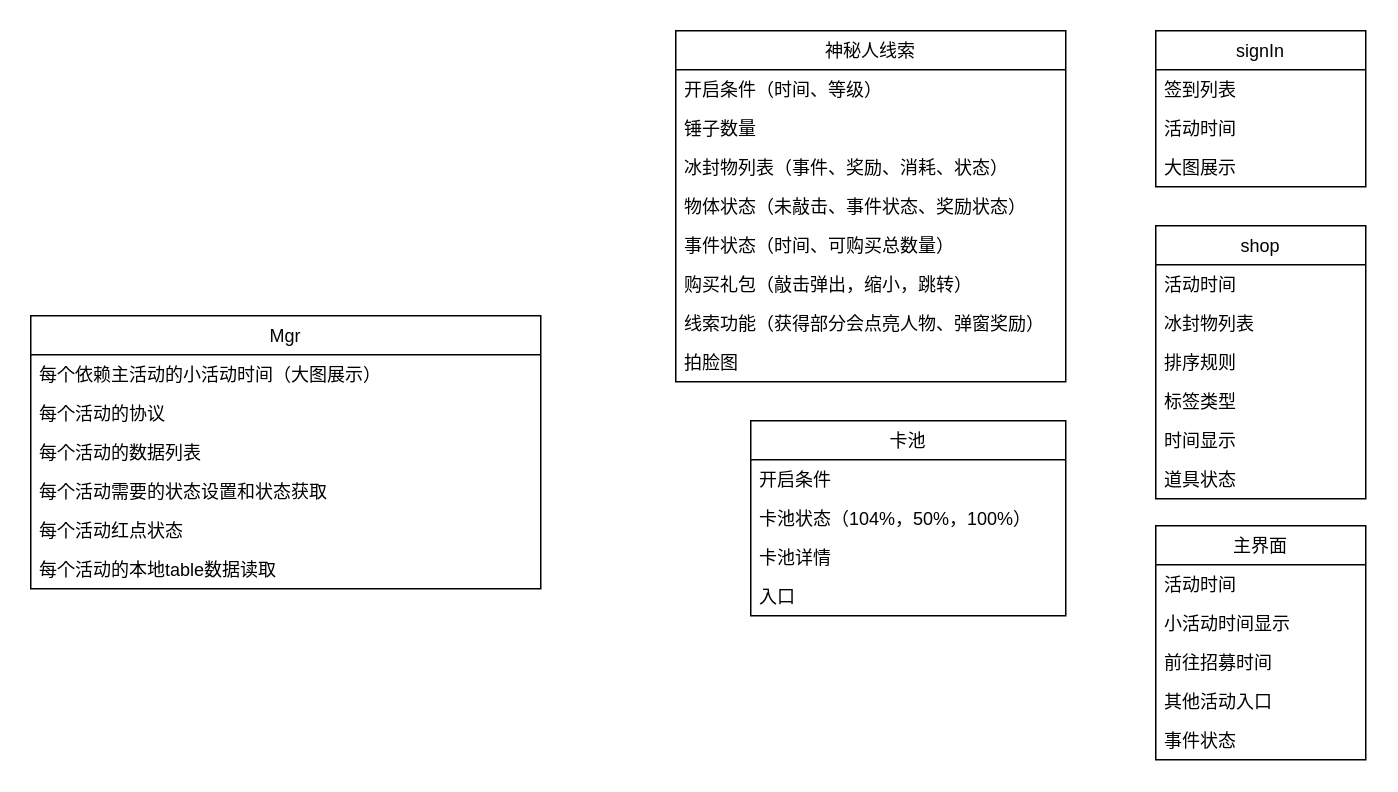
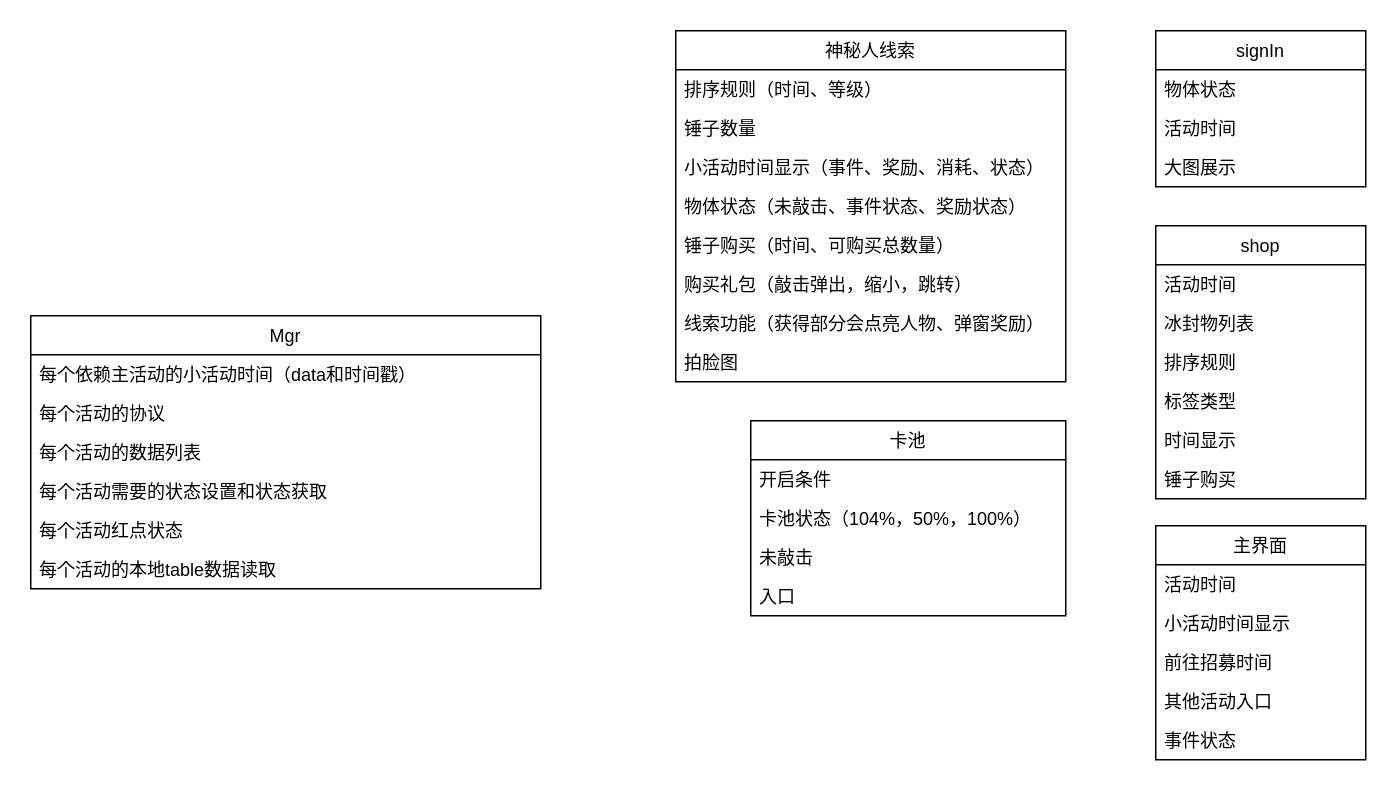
(783, 90) -> (783, 90)
(1200, 90) -> (1200, 90)
(846, 168) -> (864, 168)
(819, 246) -> (819, 246)
(210, 375) -> (230, 375)
(1200, 480) -> (1200, 480)
(795, 558) -> (786, 558)
